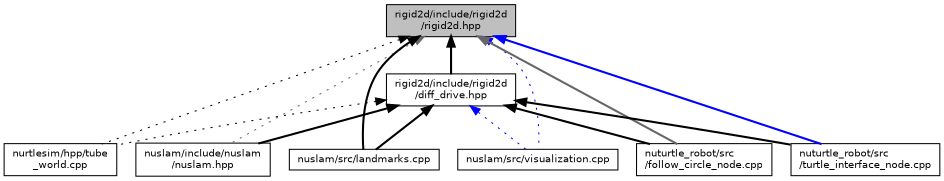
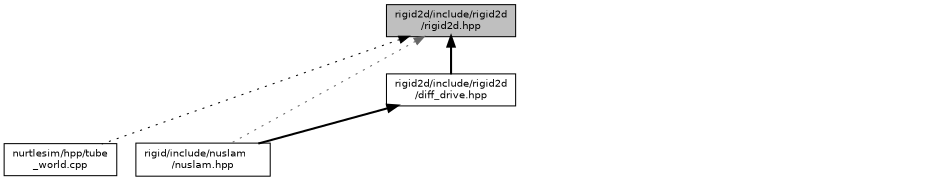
(246, 122) -> none
(203, 160) -> (203, 160)
(364, 160) -> none
(538, 160) -> none
(704, 160) -> none
(865, 160) -> none
